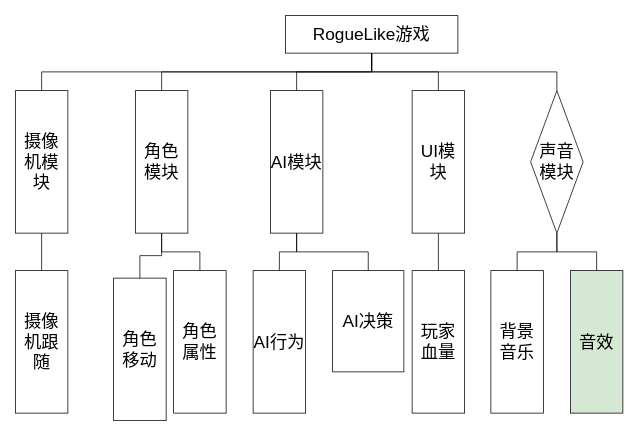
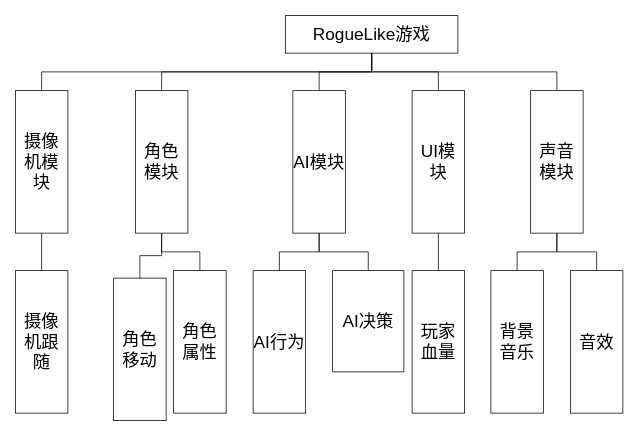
(297, 162) -> (319, 162)
(557, 162) -> (557, 162)
(597, 342) -> (597, 342)
